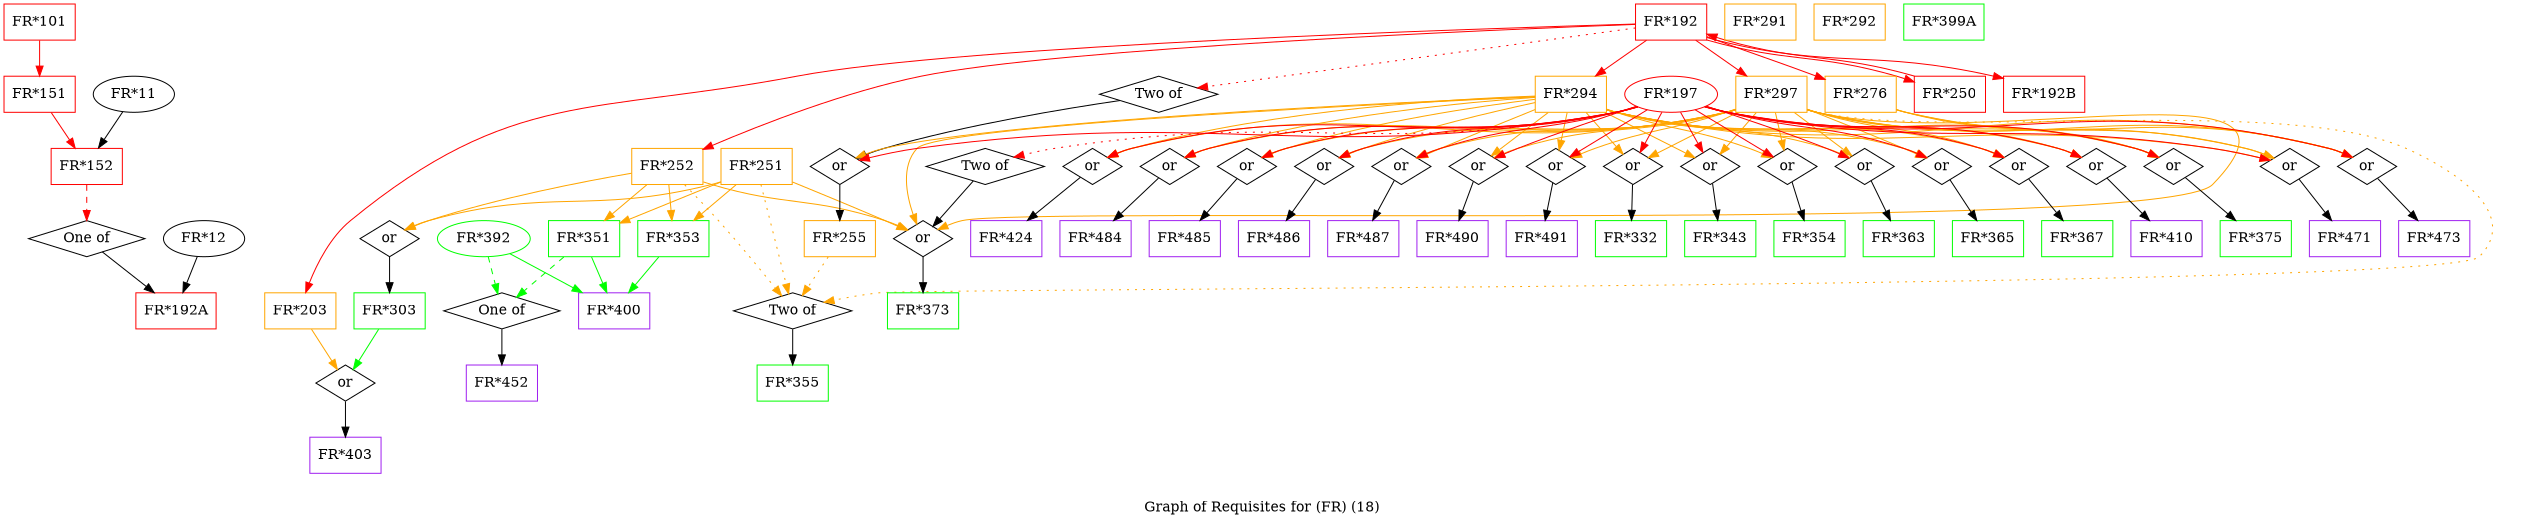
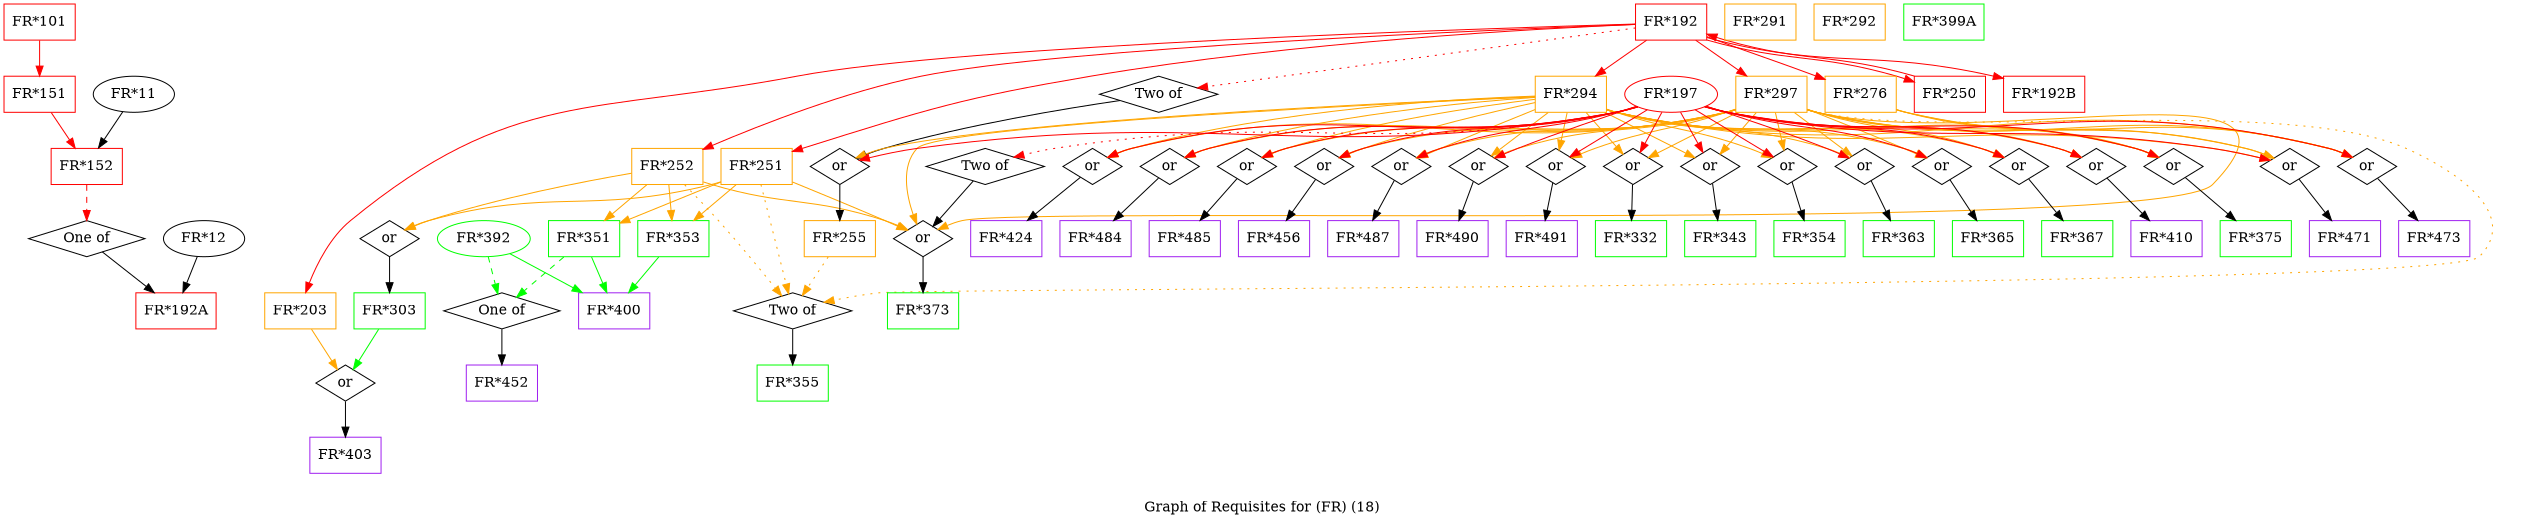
none -> (1214, 58)
(1274, 239) -> (1274, 239)
